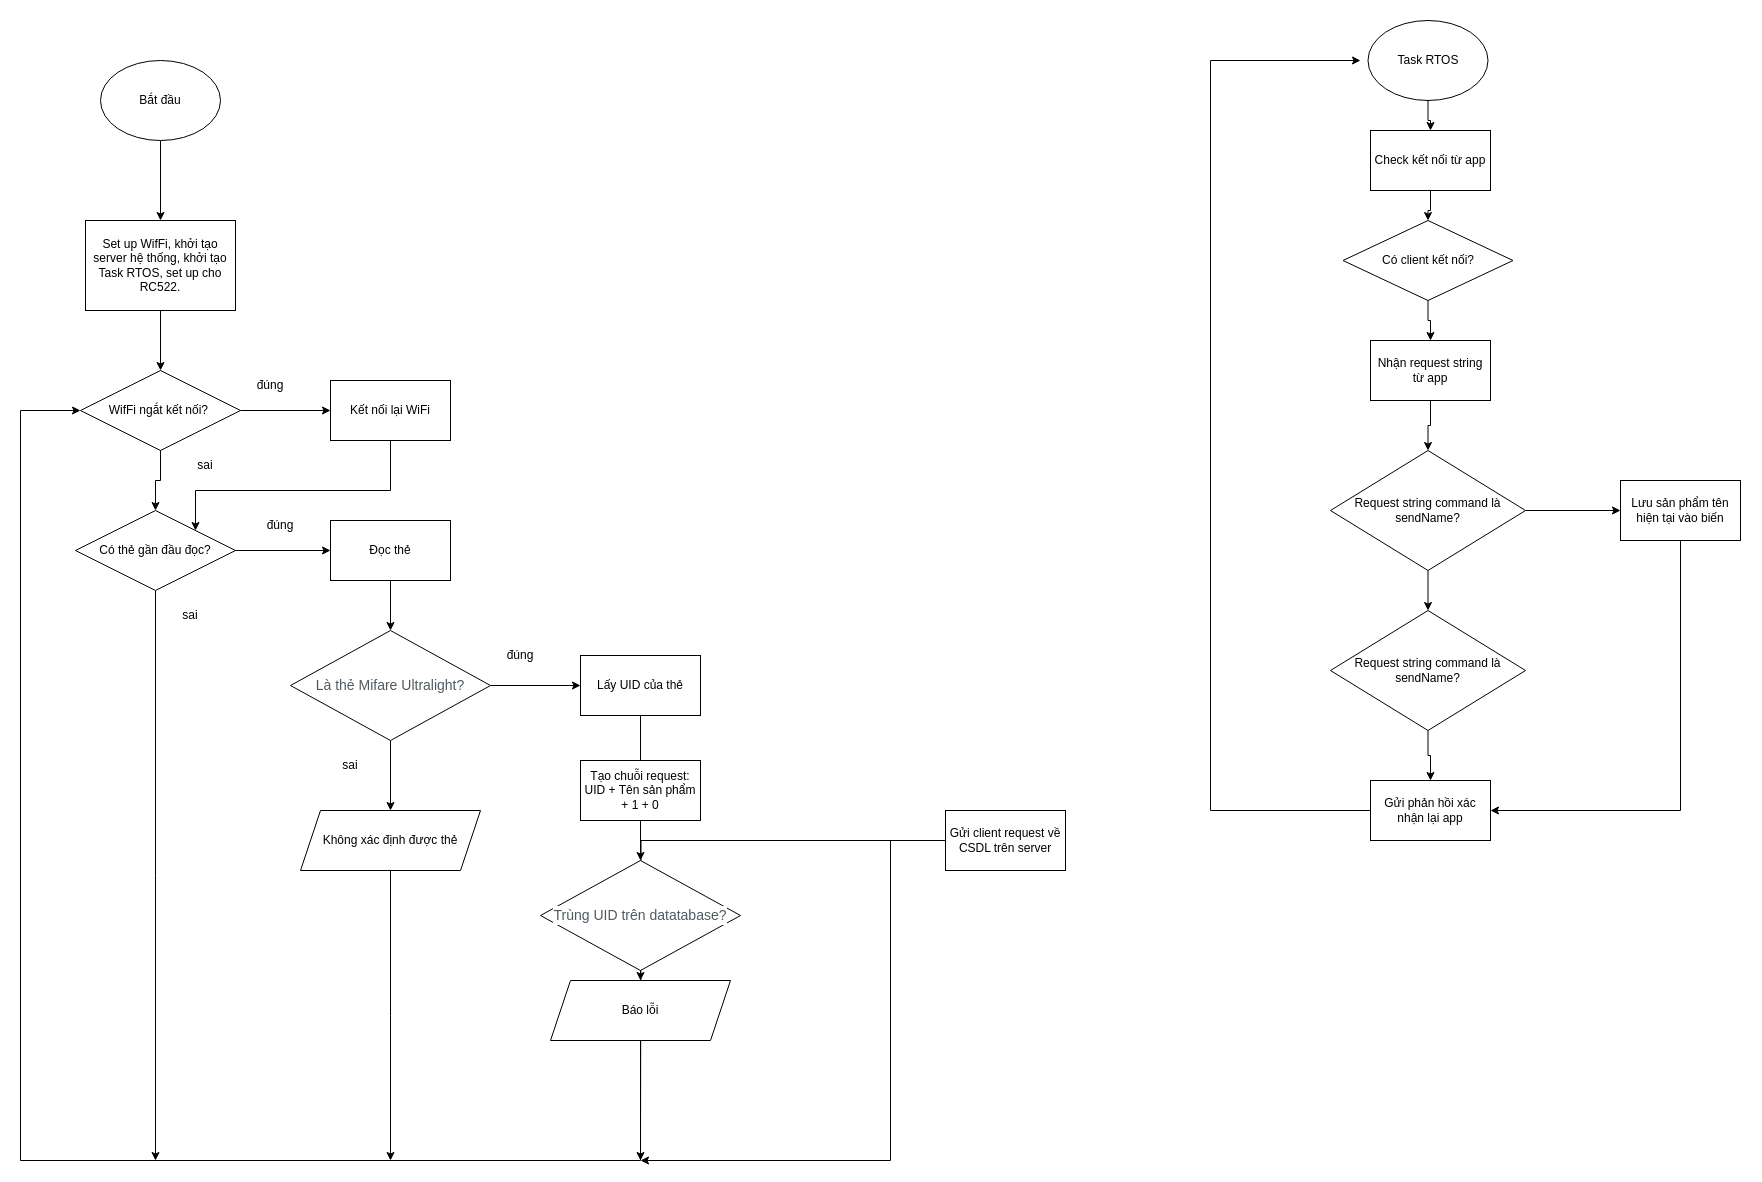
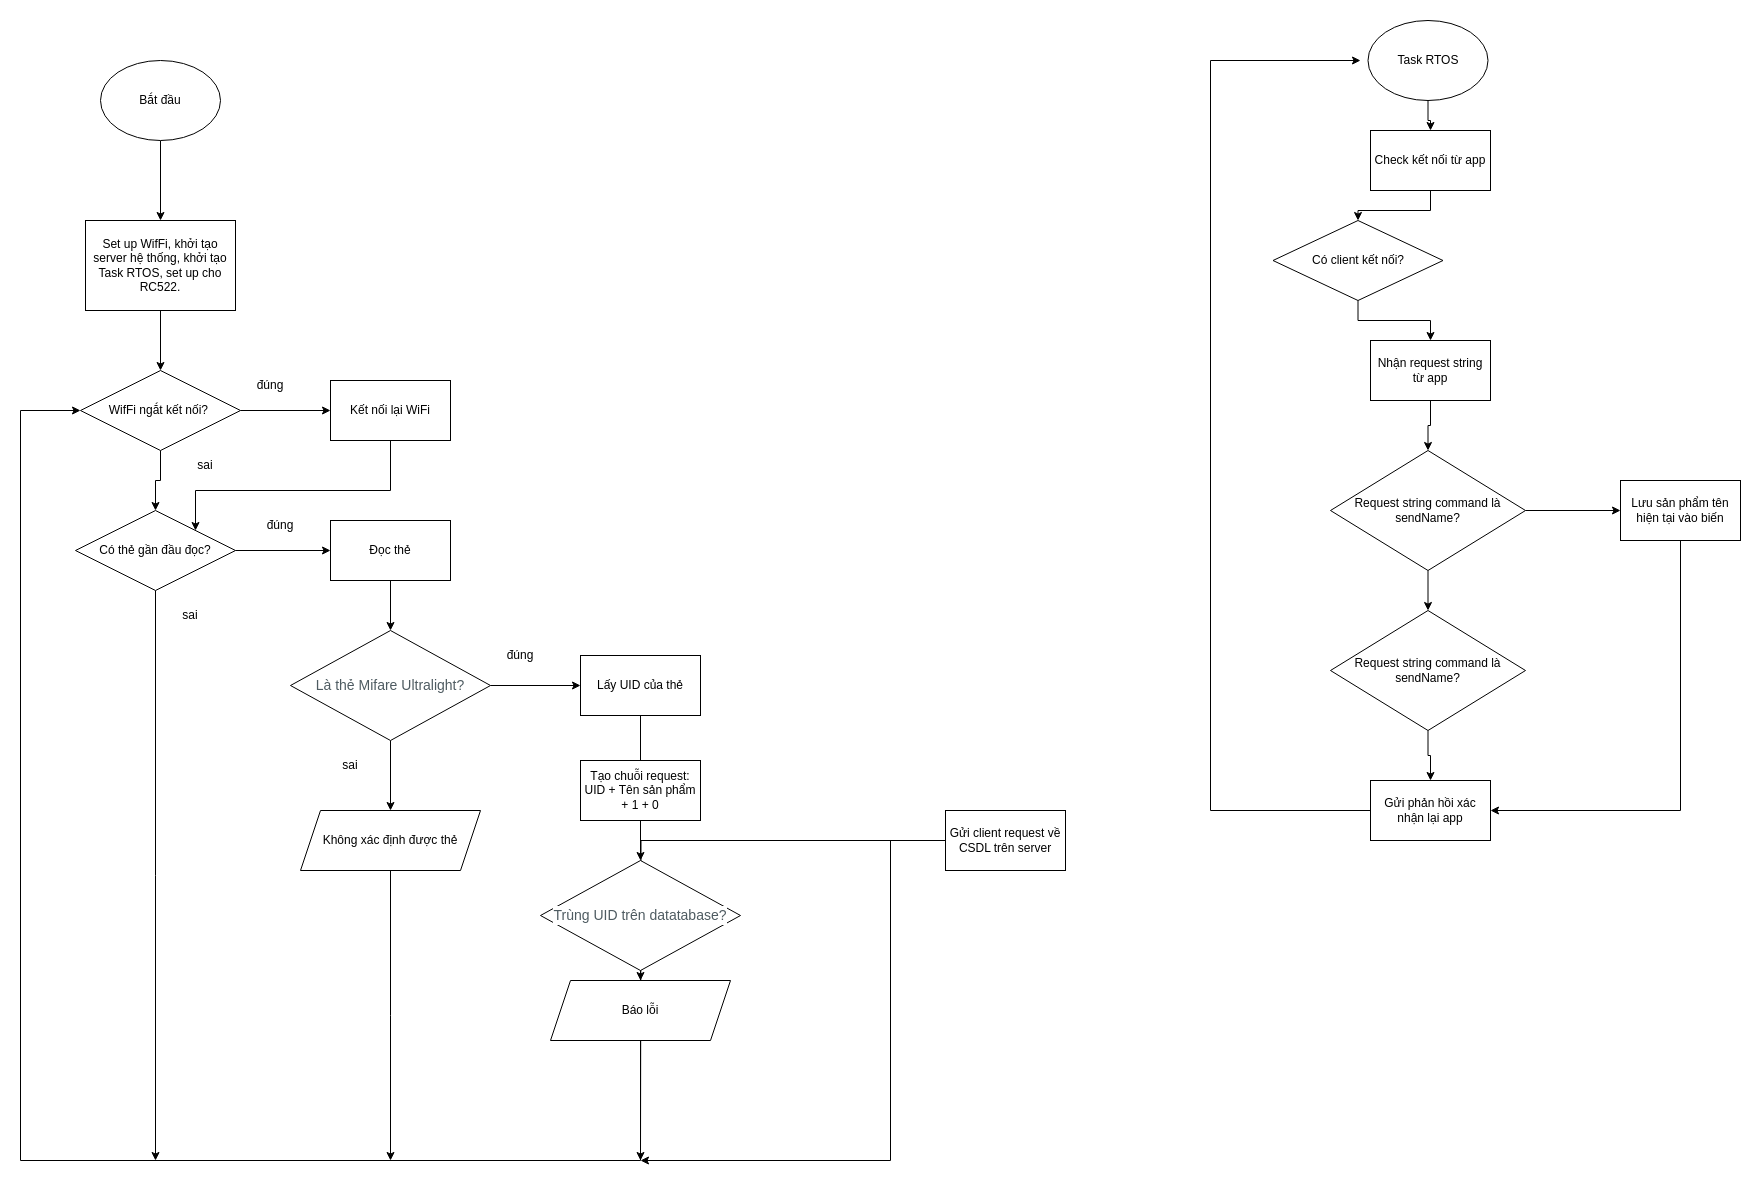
(1428, 261) -> (1358, 261)
